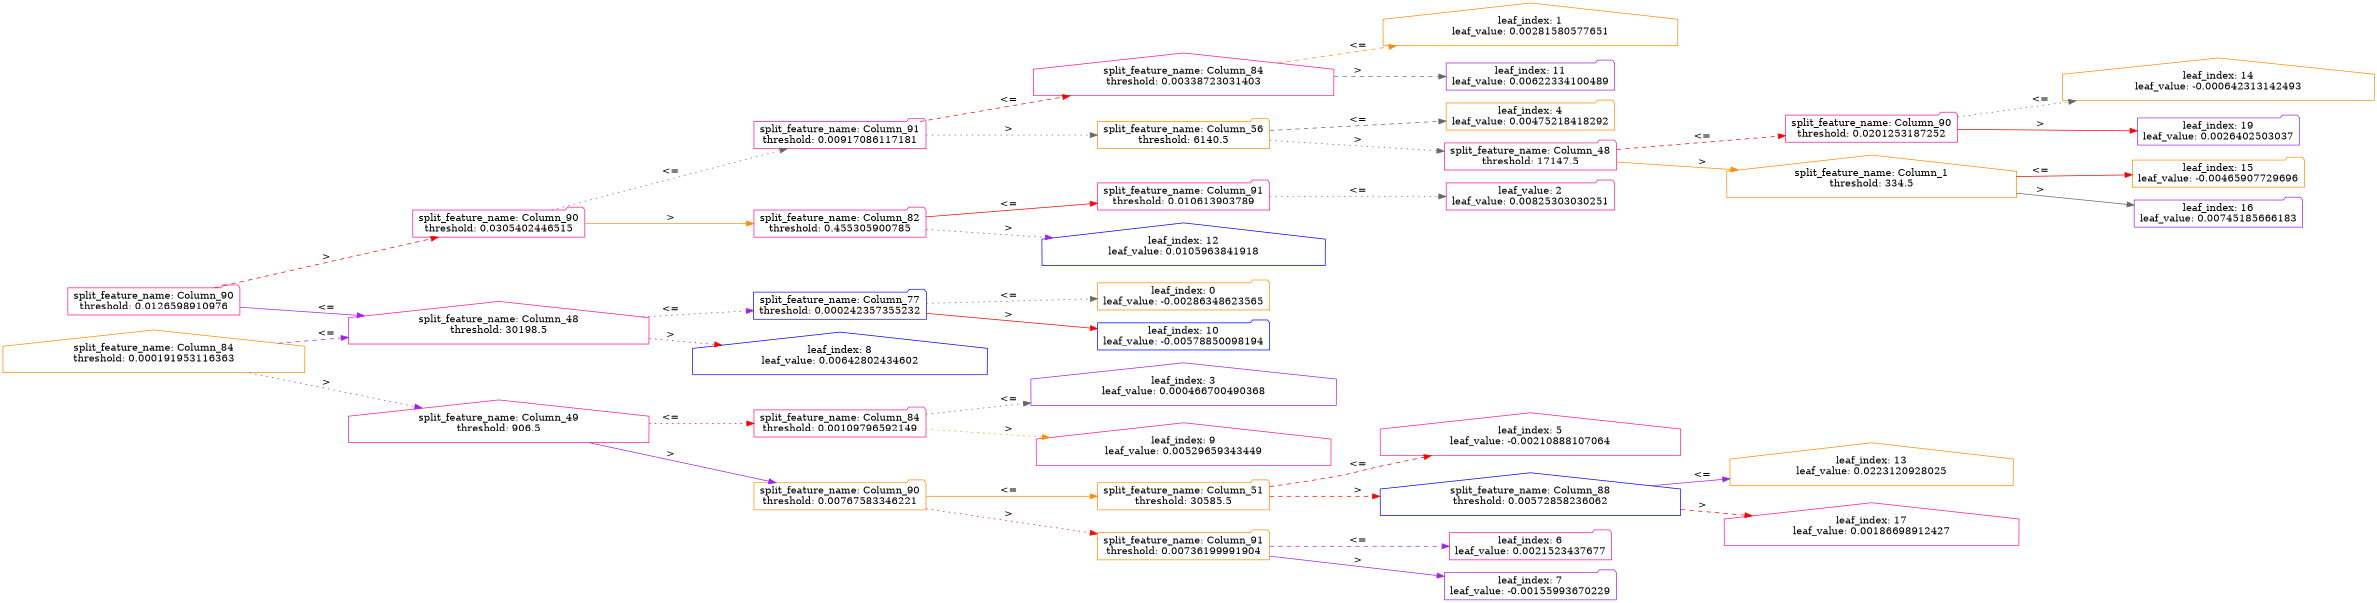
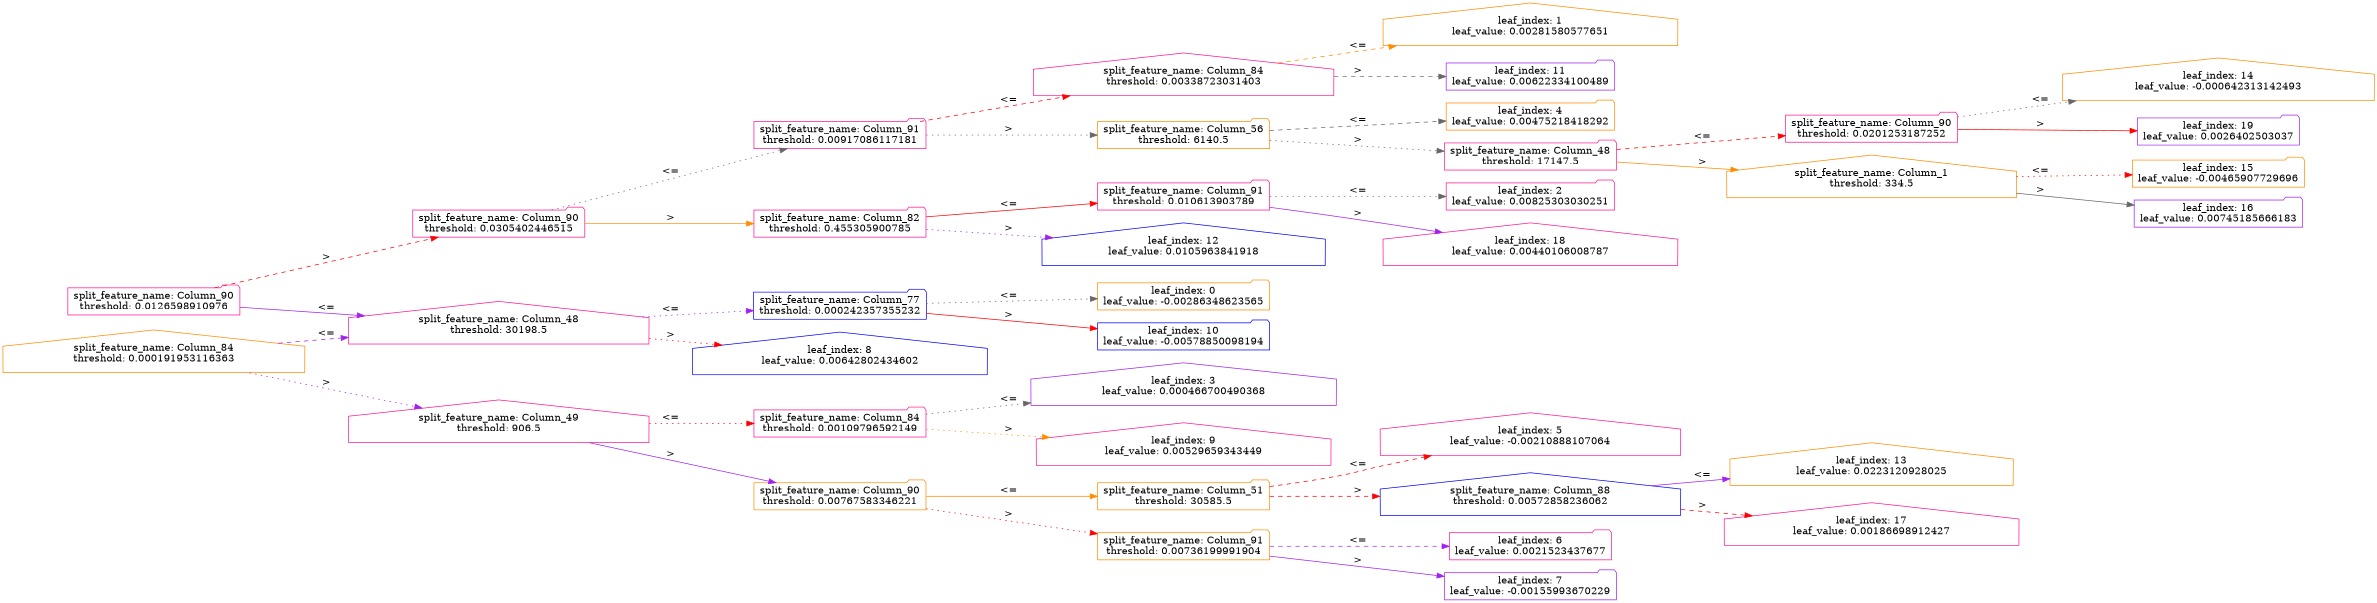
(2071, 176) -> (2071, 176)
(1530, 196) -> (1530, 196)
none -> (1530, 246)
